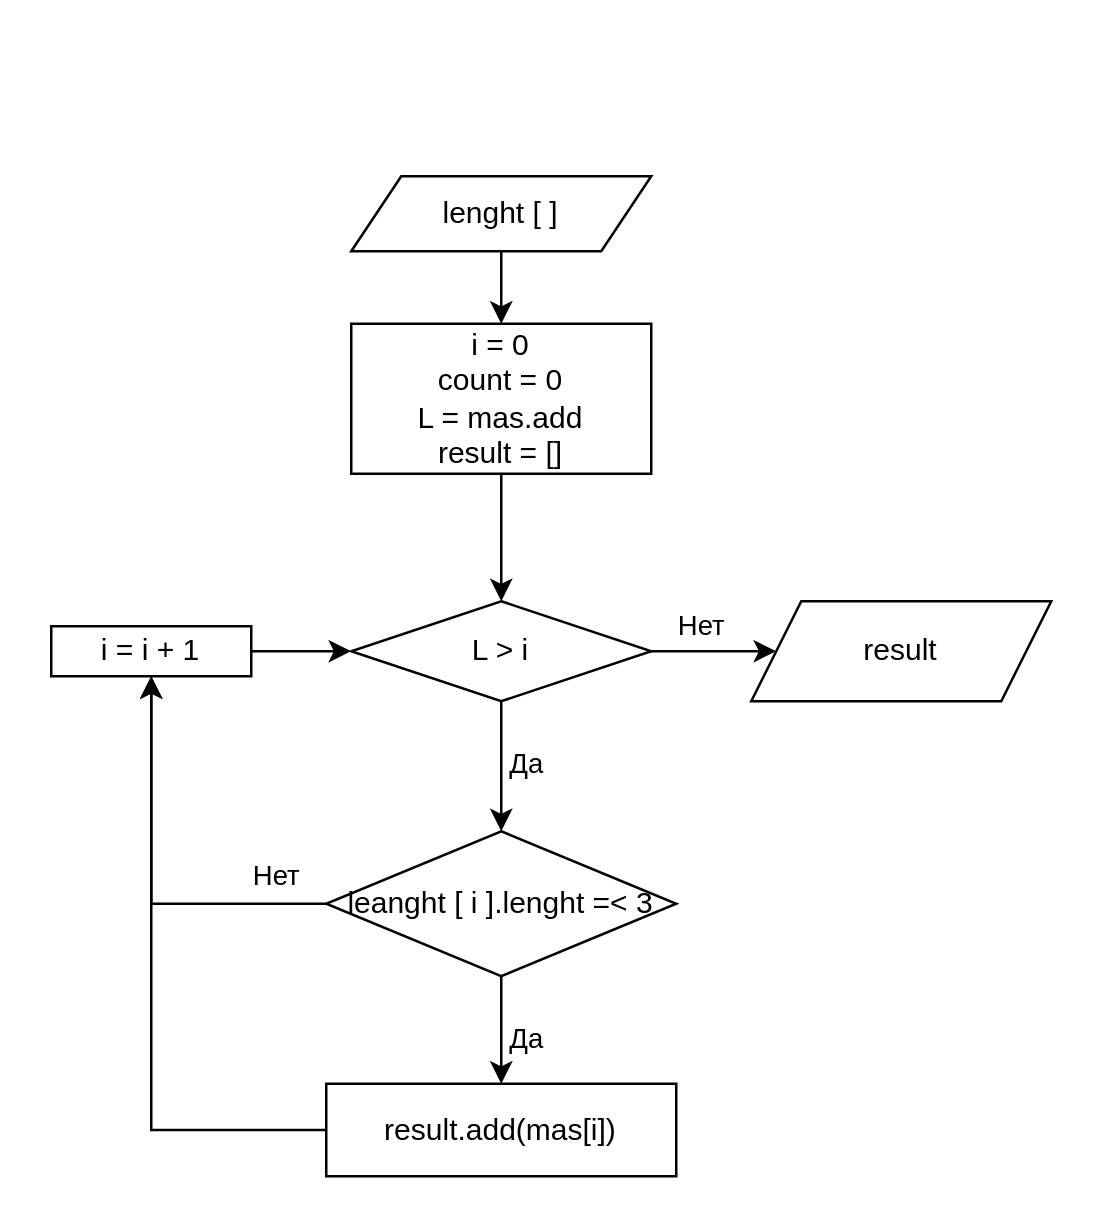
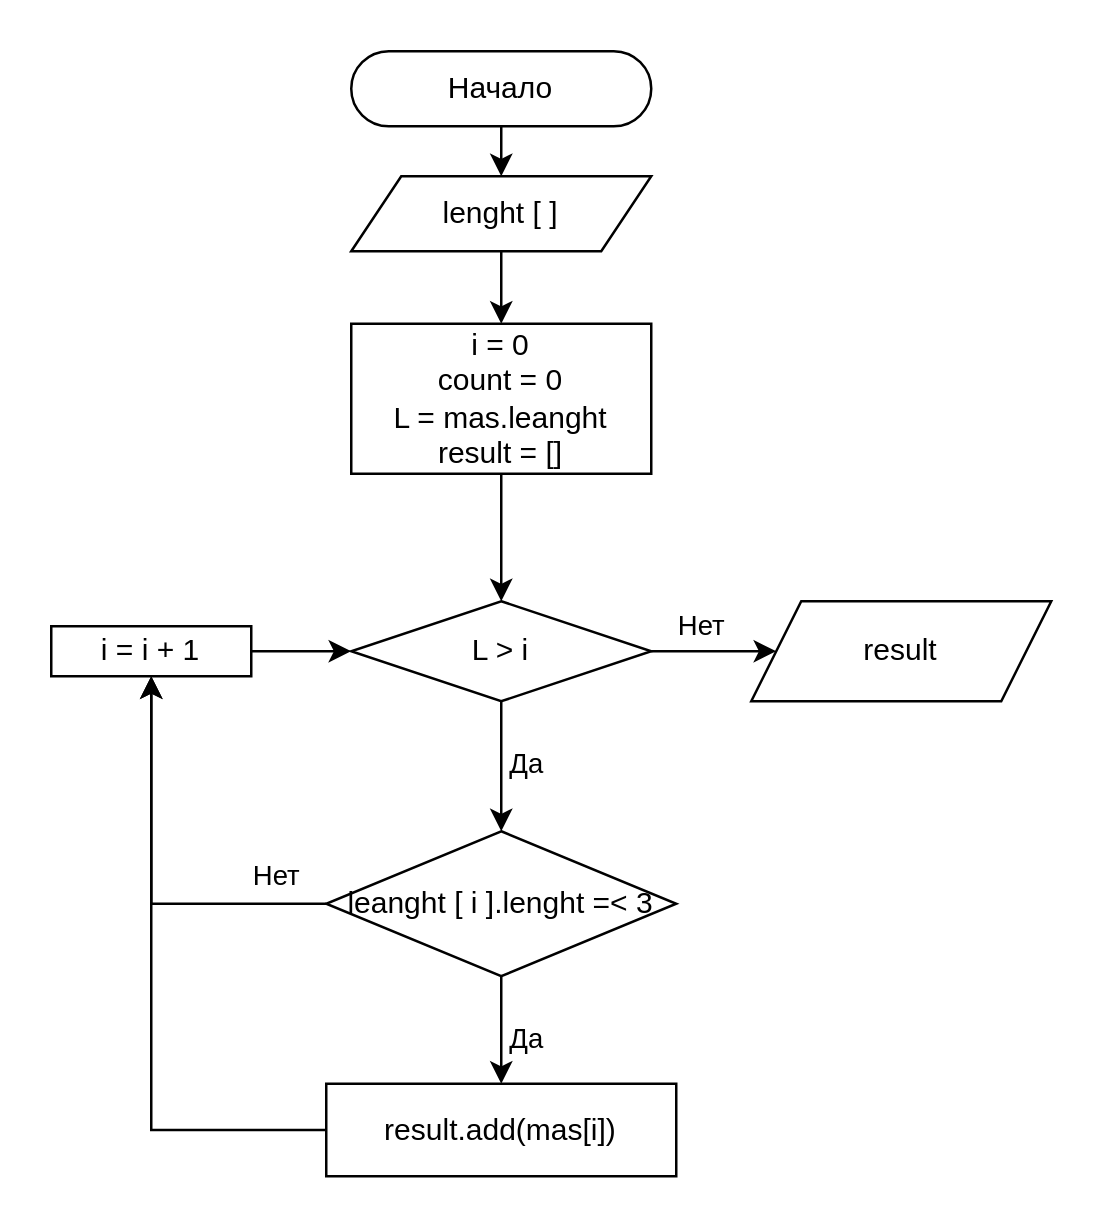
none -> (501, 89)
none -> (501, 143)
(501, 399) -> (501, 399)
